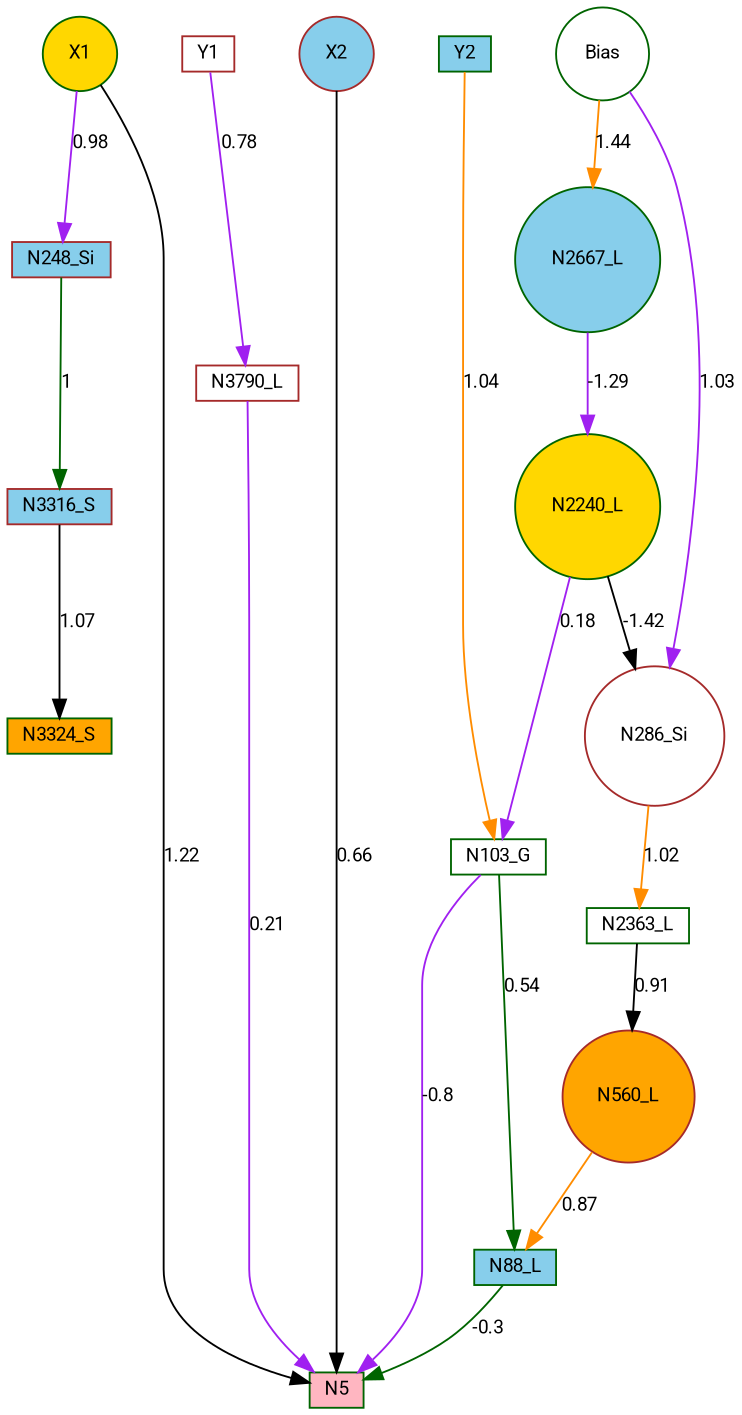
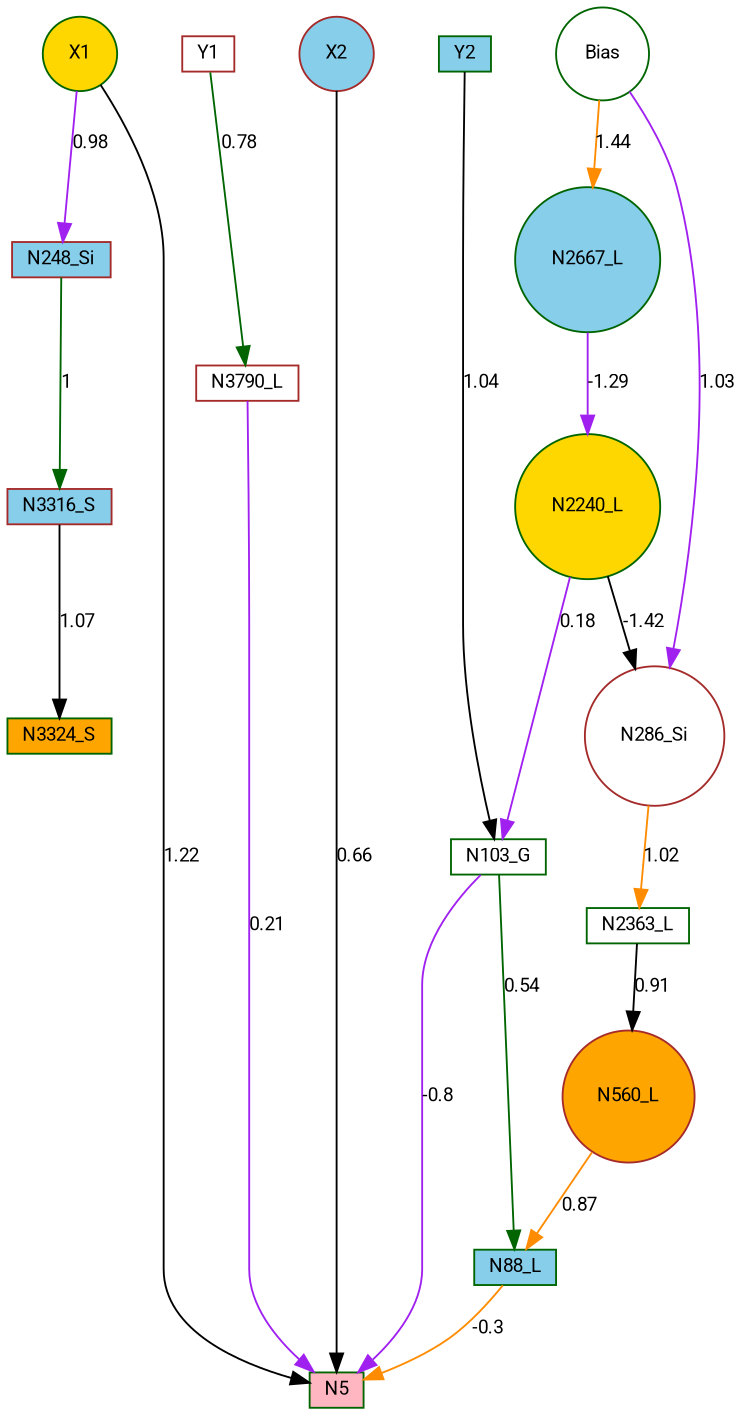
(227, 209) -> (227, 209)
(463, 447) -> (463, 447)
(449, 1339) -> (449, 1339)
